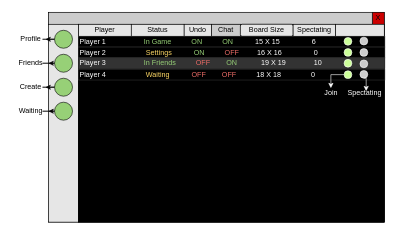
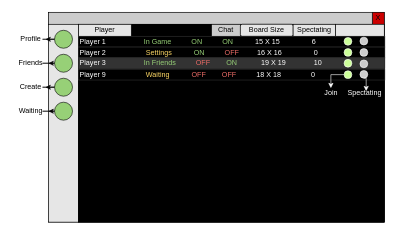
(158, 30) -> none
(198, 30) -> none
(232, 75) -> (232, 75)
